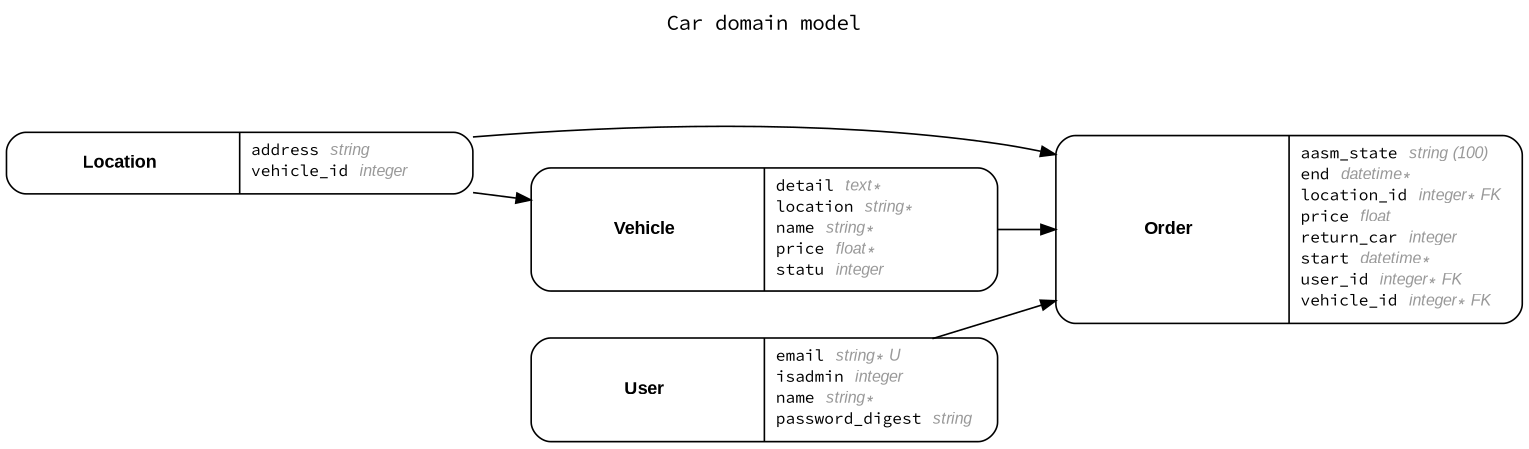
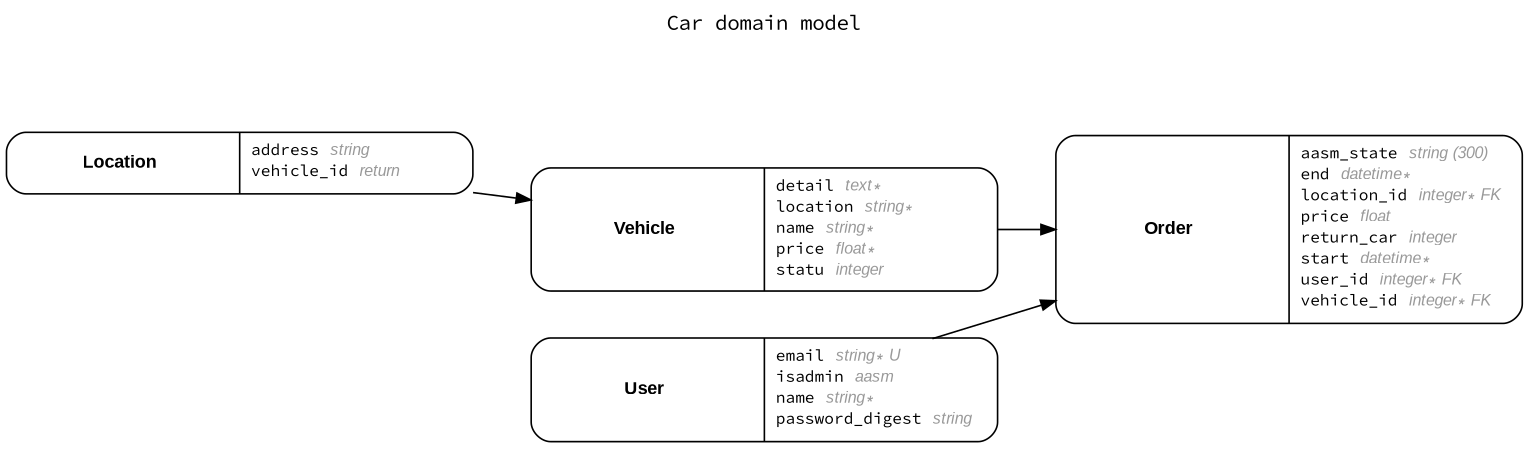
(757, 127) -> none
(1449, 153) -> (1449, 153)
(384, 171) -> (380, 171)
(879, 377) -> (875, 377)
